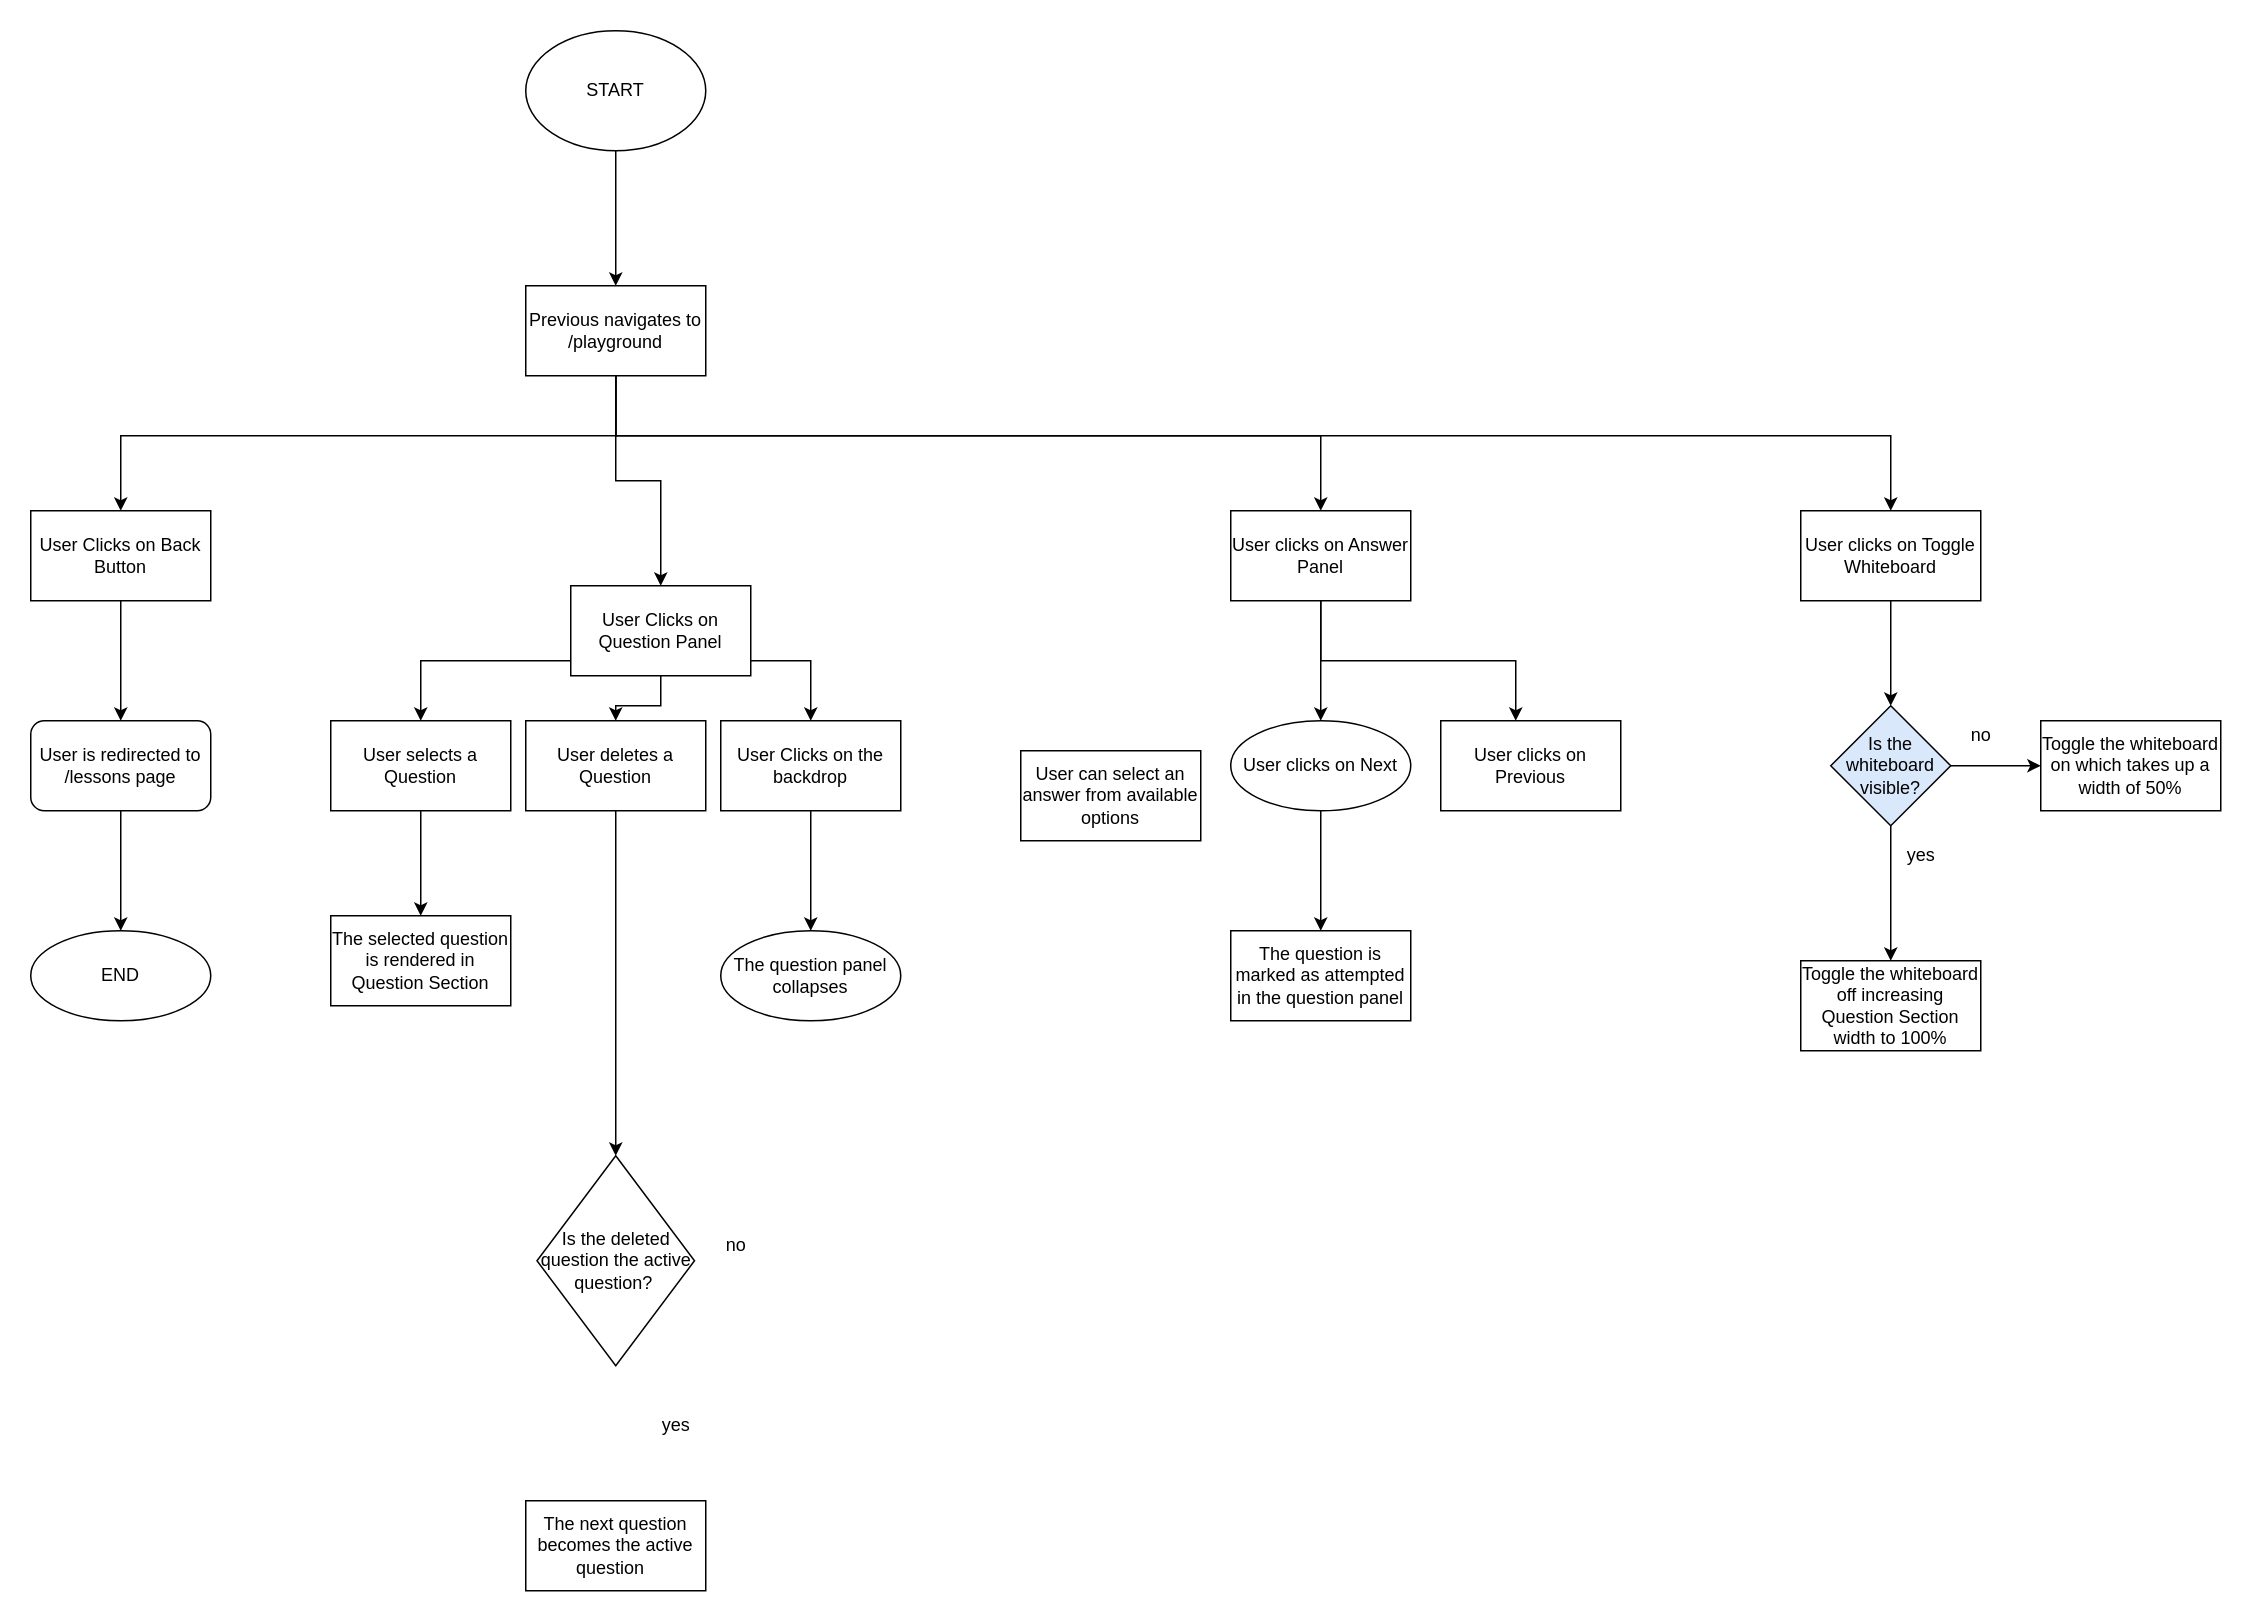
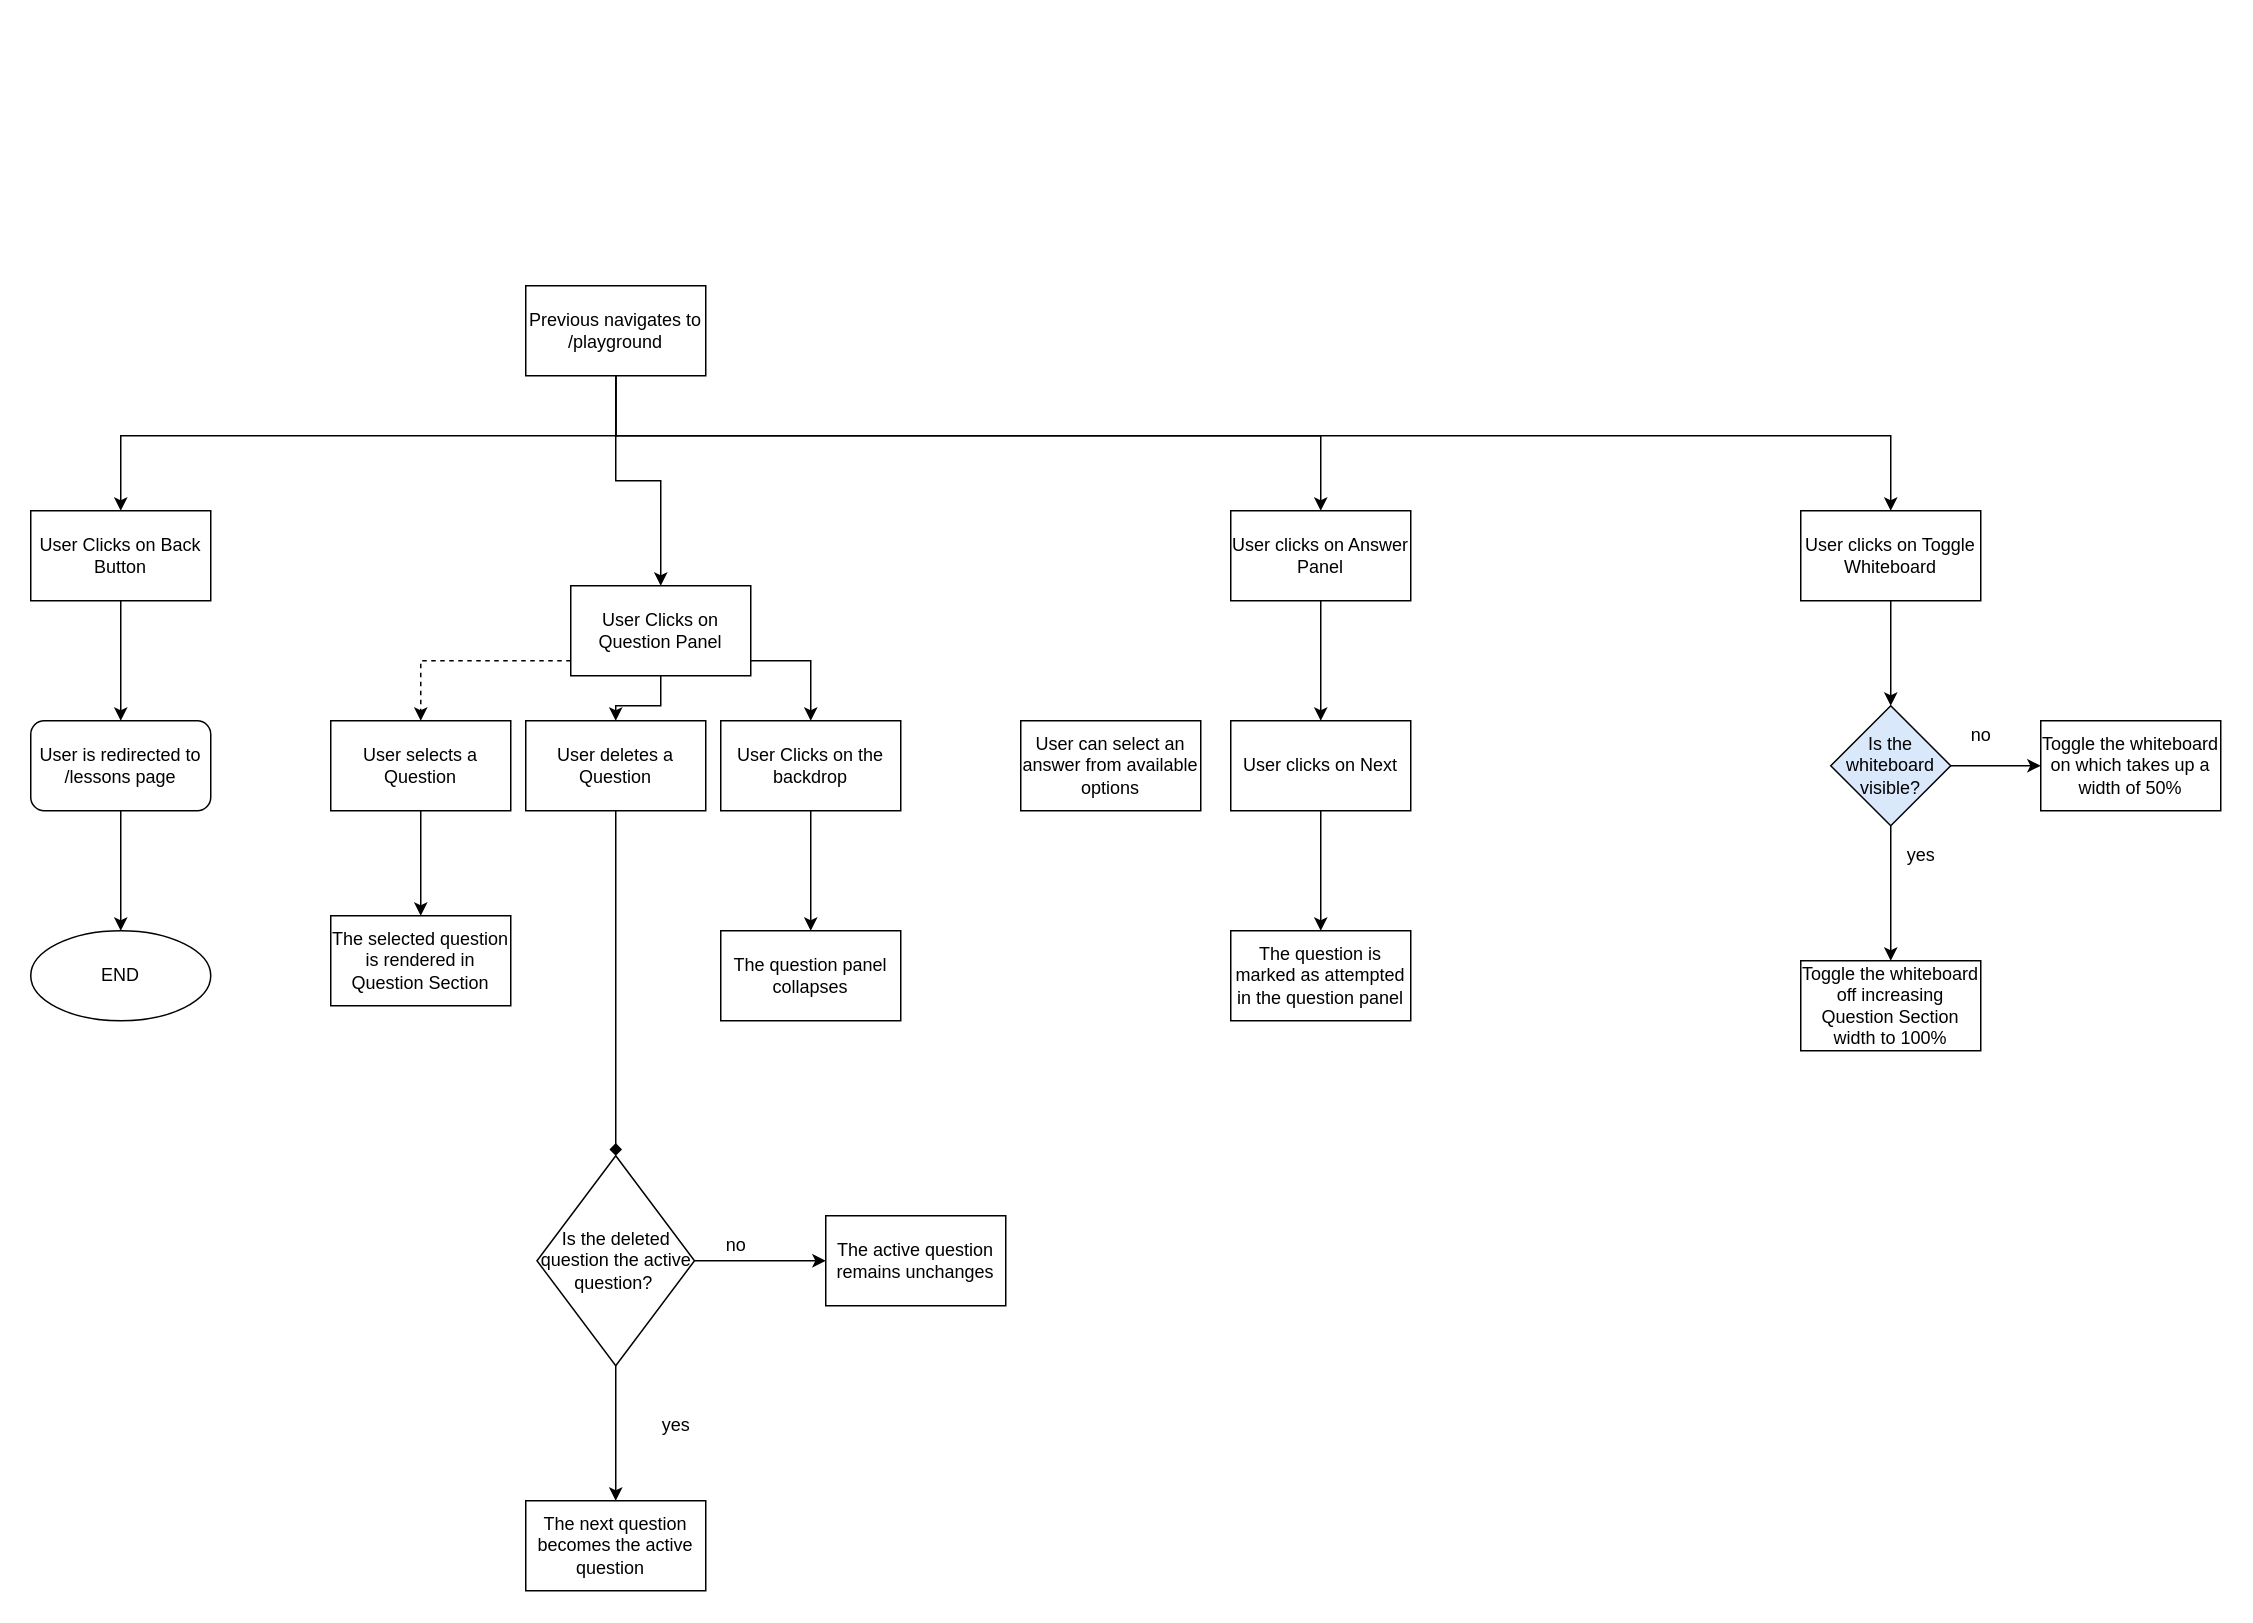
(616, 91) -> none
(616, 213) -> none
(470, 661) -> (470, 661)
(1444, 661) -> none
(1321, 766) -> (1321, 766)
(1531, 766) -> none
(1111, 796) -> (1111, 766)
(811, 976) -> (811, 976)
(616, 1144) -> (616, 1143)
none -> (755, 1261)
none -> (916, 1261)
none -> (616, 1428)
